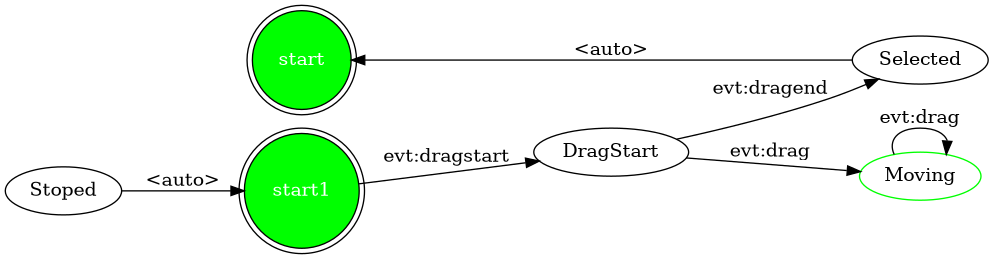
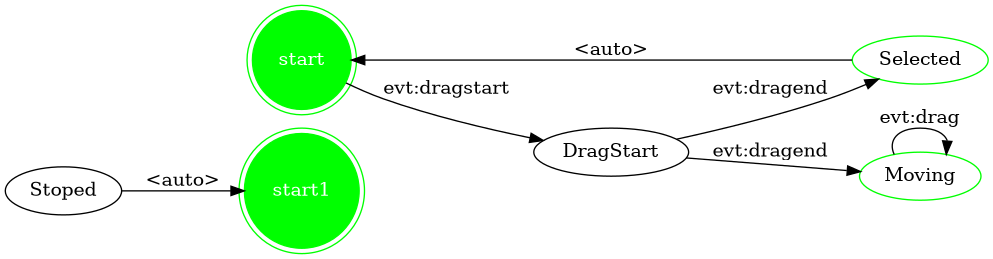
(302, 60) -> (302, 60)
(920, 60) -> (920, 60)
(771, 151) -> (771, 151)
(442, 173) -> (436, 115)
(302, 191) -> (302, 191)
